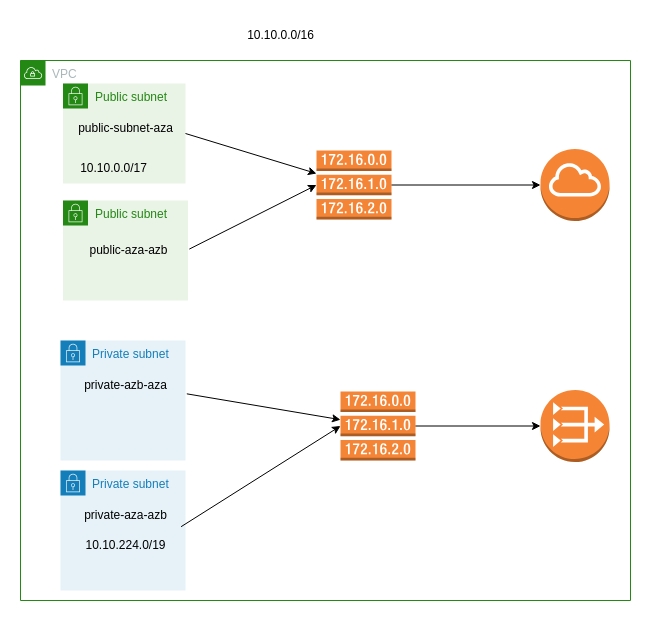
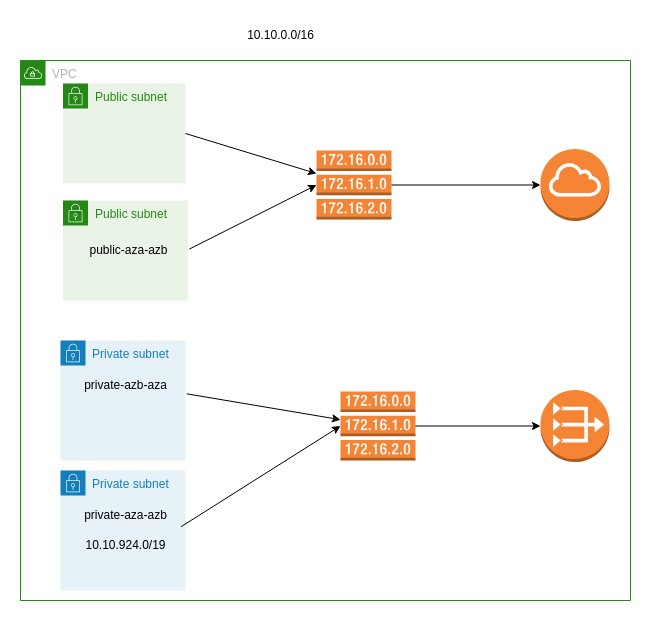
(126, 129) -> none
(113, 169) -> none
(126, 546) -> (126, 546)
